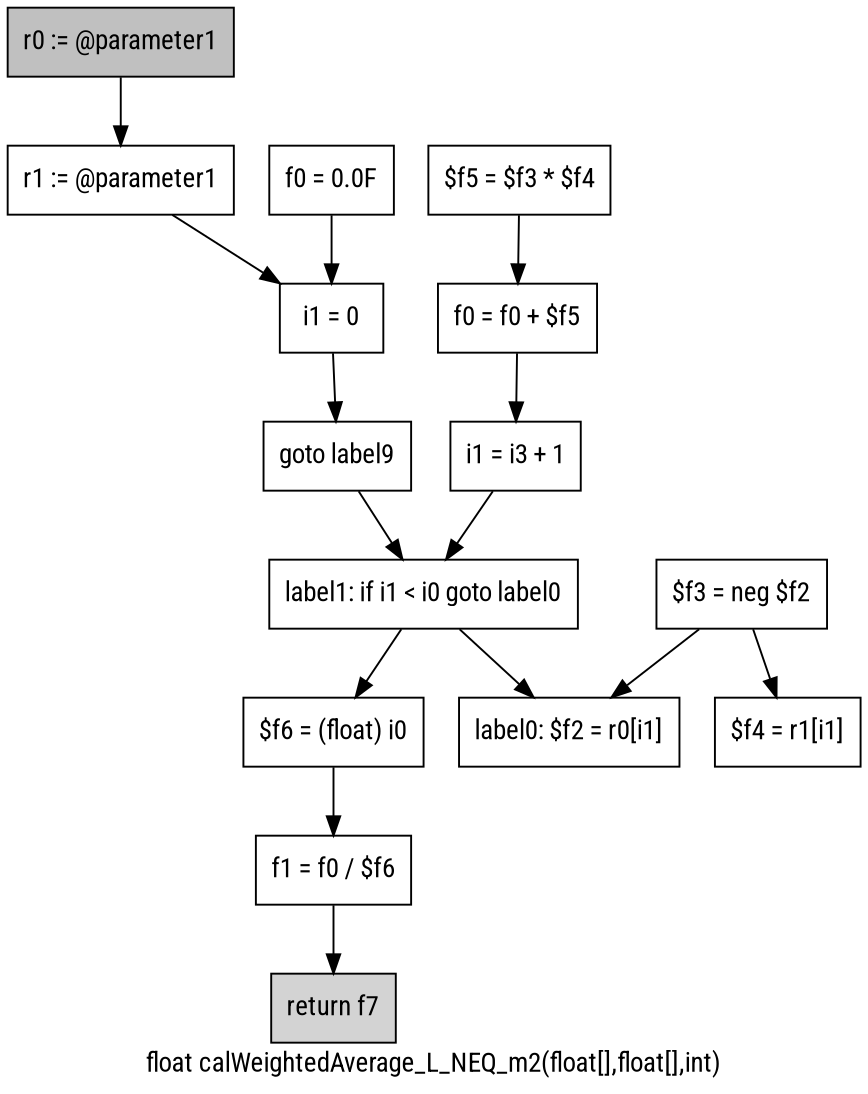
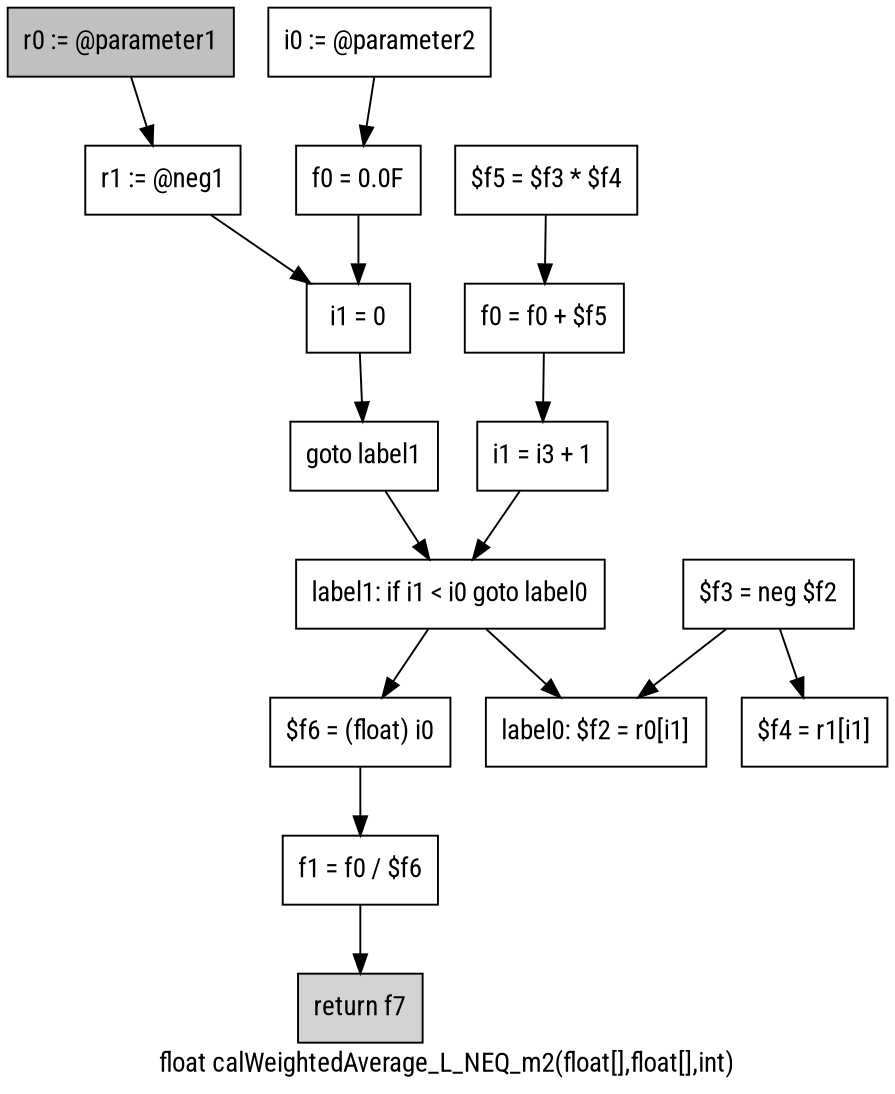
none -> (380, 42)
(121, 180) -> (163, 180)
(337, 456) -> (364, 456)
